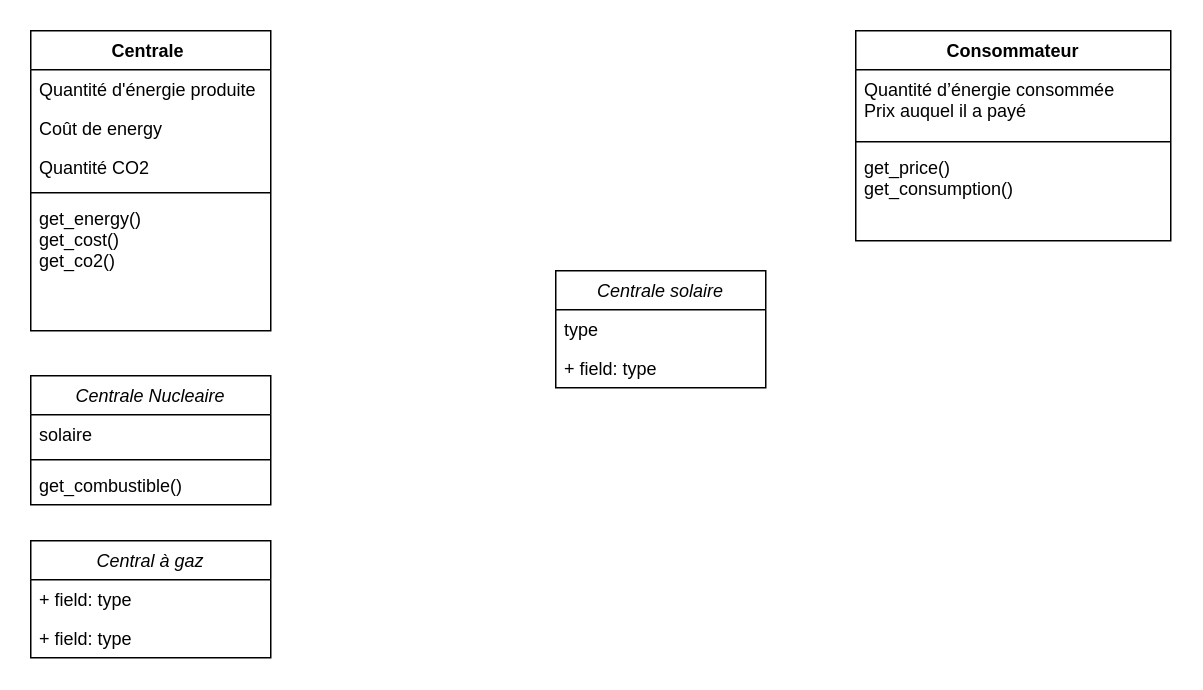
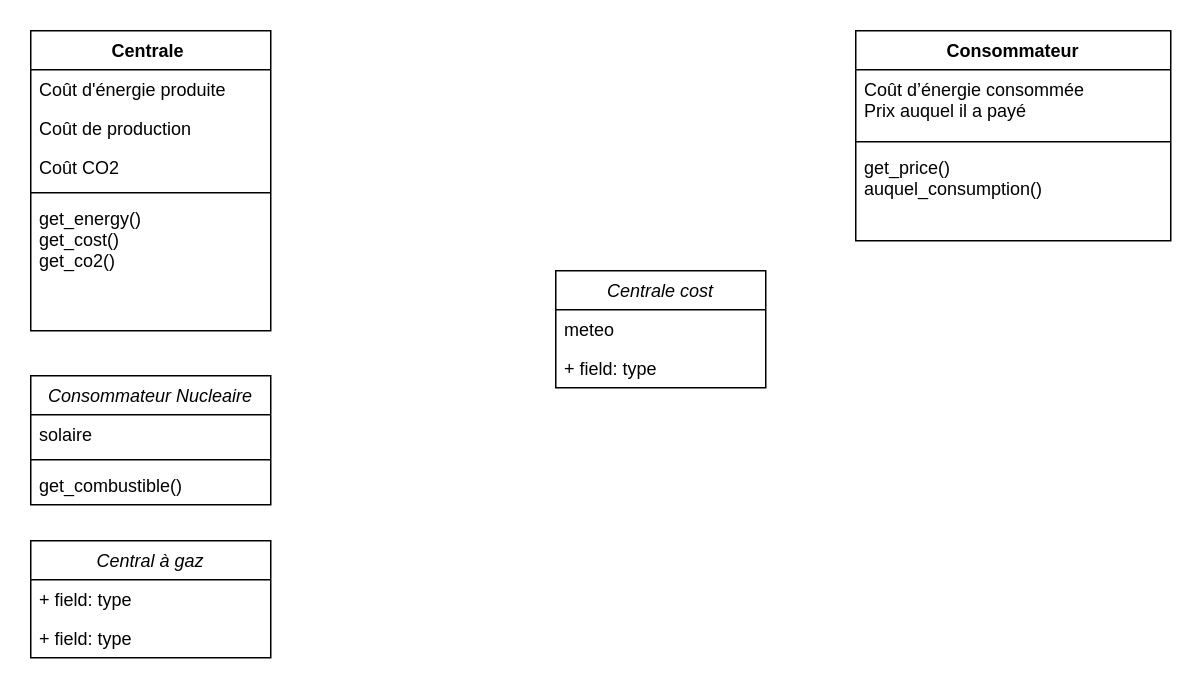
(161, 90) -> (143, 90)
(996, 90) -> (978, 90)
(105, 129) -> (123, 129)
(95, 168) -> (77, 168)
(917, 168) -> (917, 168)
(660, 291) -> (660, 291)
(584, 330) -> (589, 330)
(150, 396) -> (150, 396)
